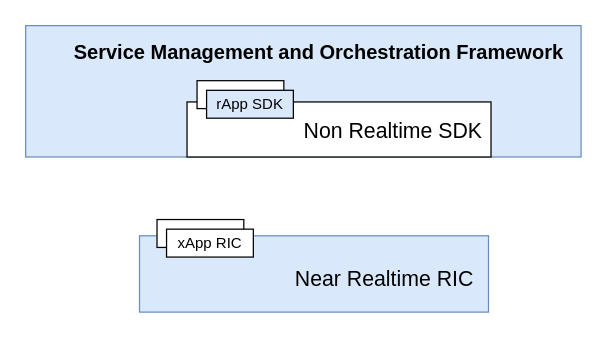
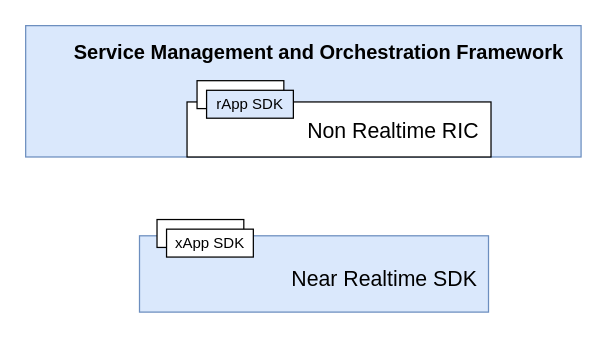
(393, 132) -> (393, 132)
(210, 243) -> (210, 243)
(384, 281) -> (384, 281)
